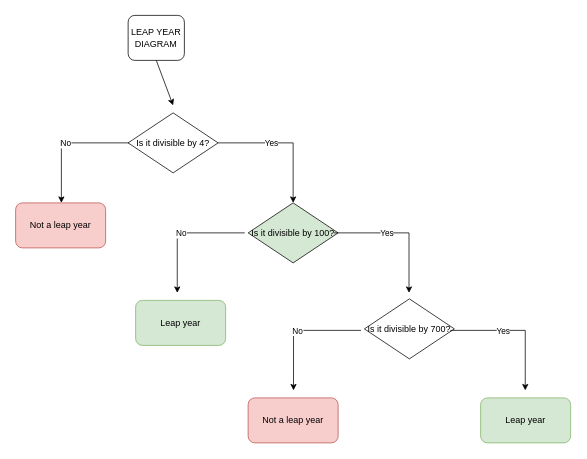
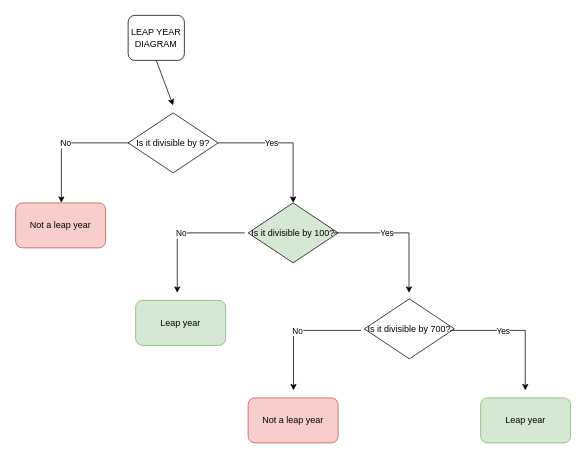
(173, 143) -> (173, 143)
